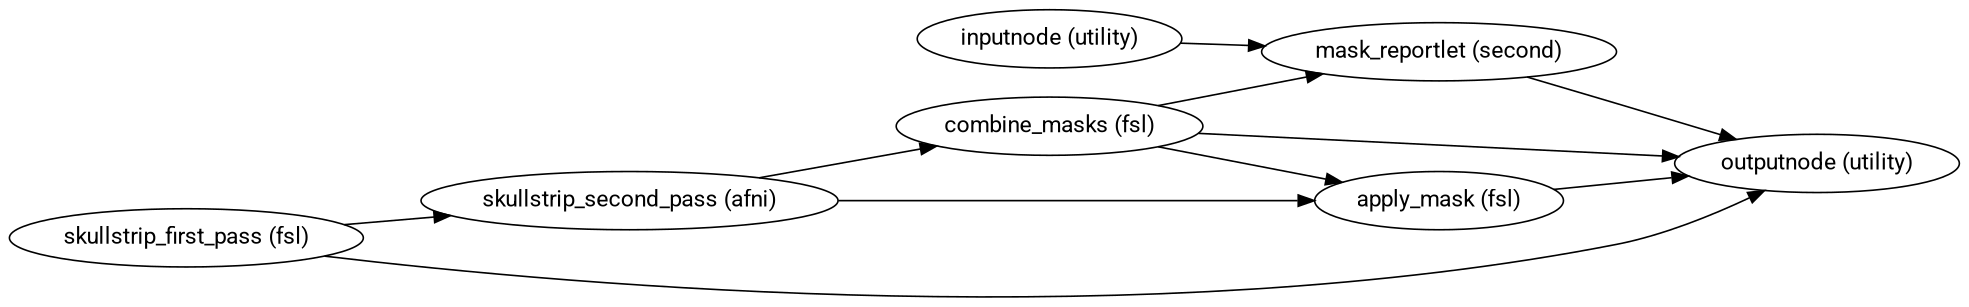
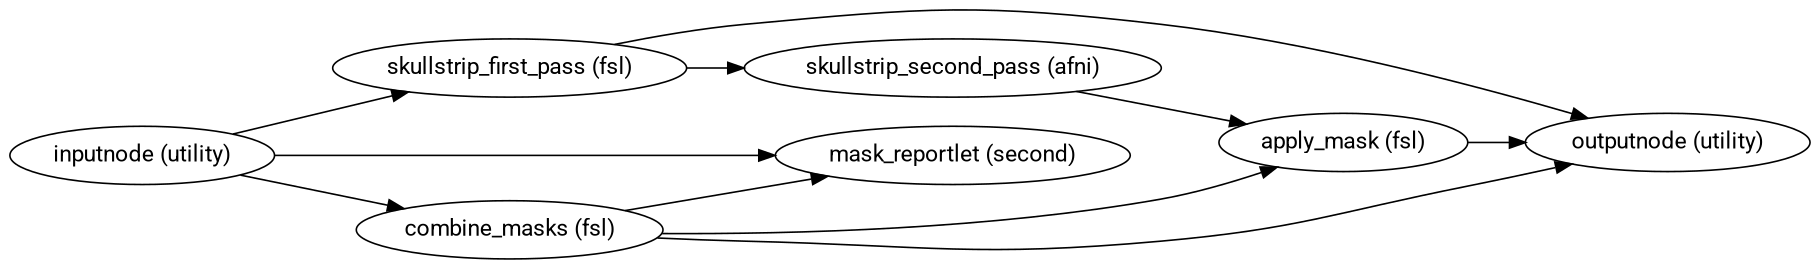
(1624, 106) -> none
none -> (313, 115)
(840, 163) -> (314, 190)
